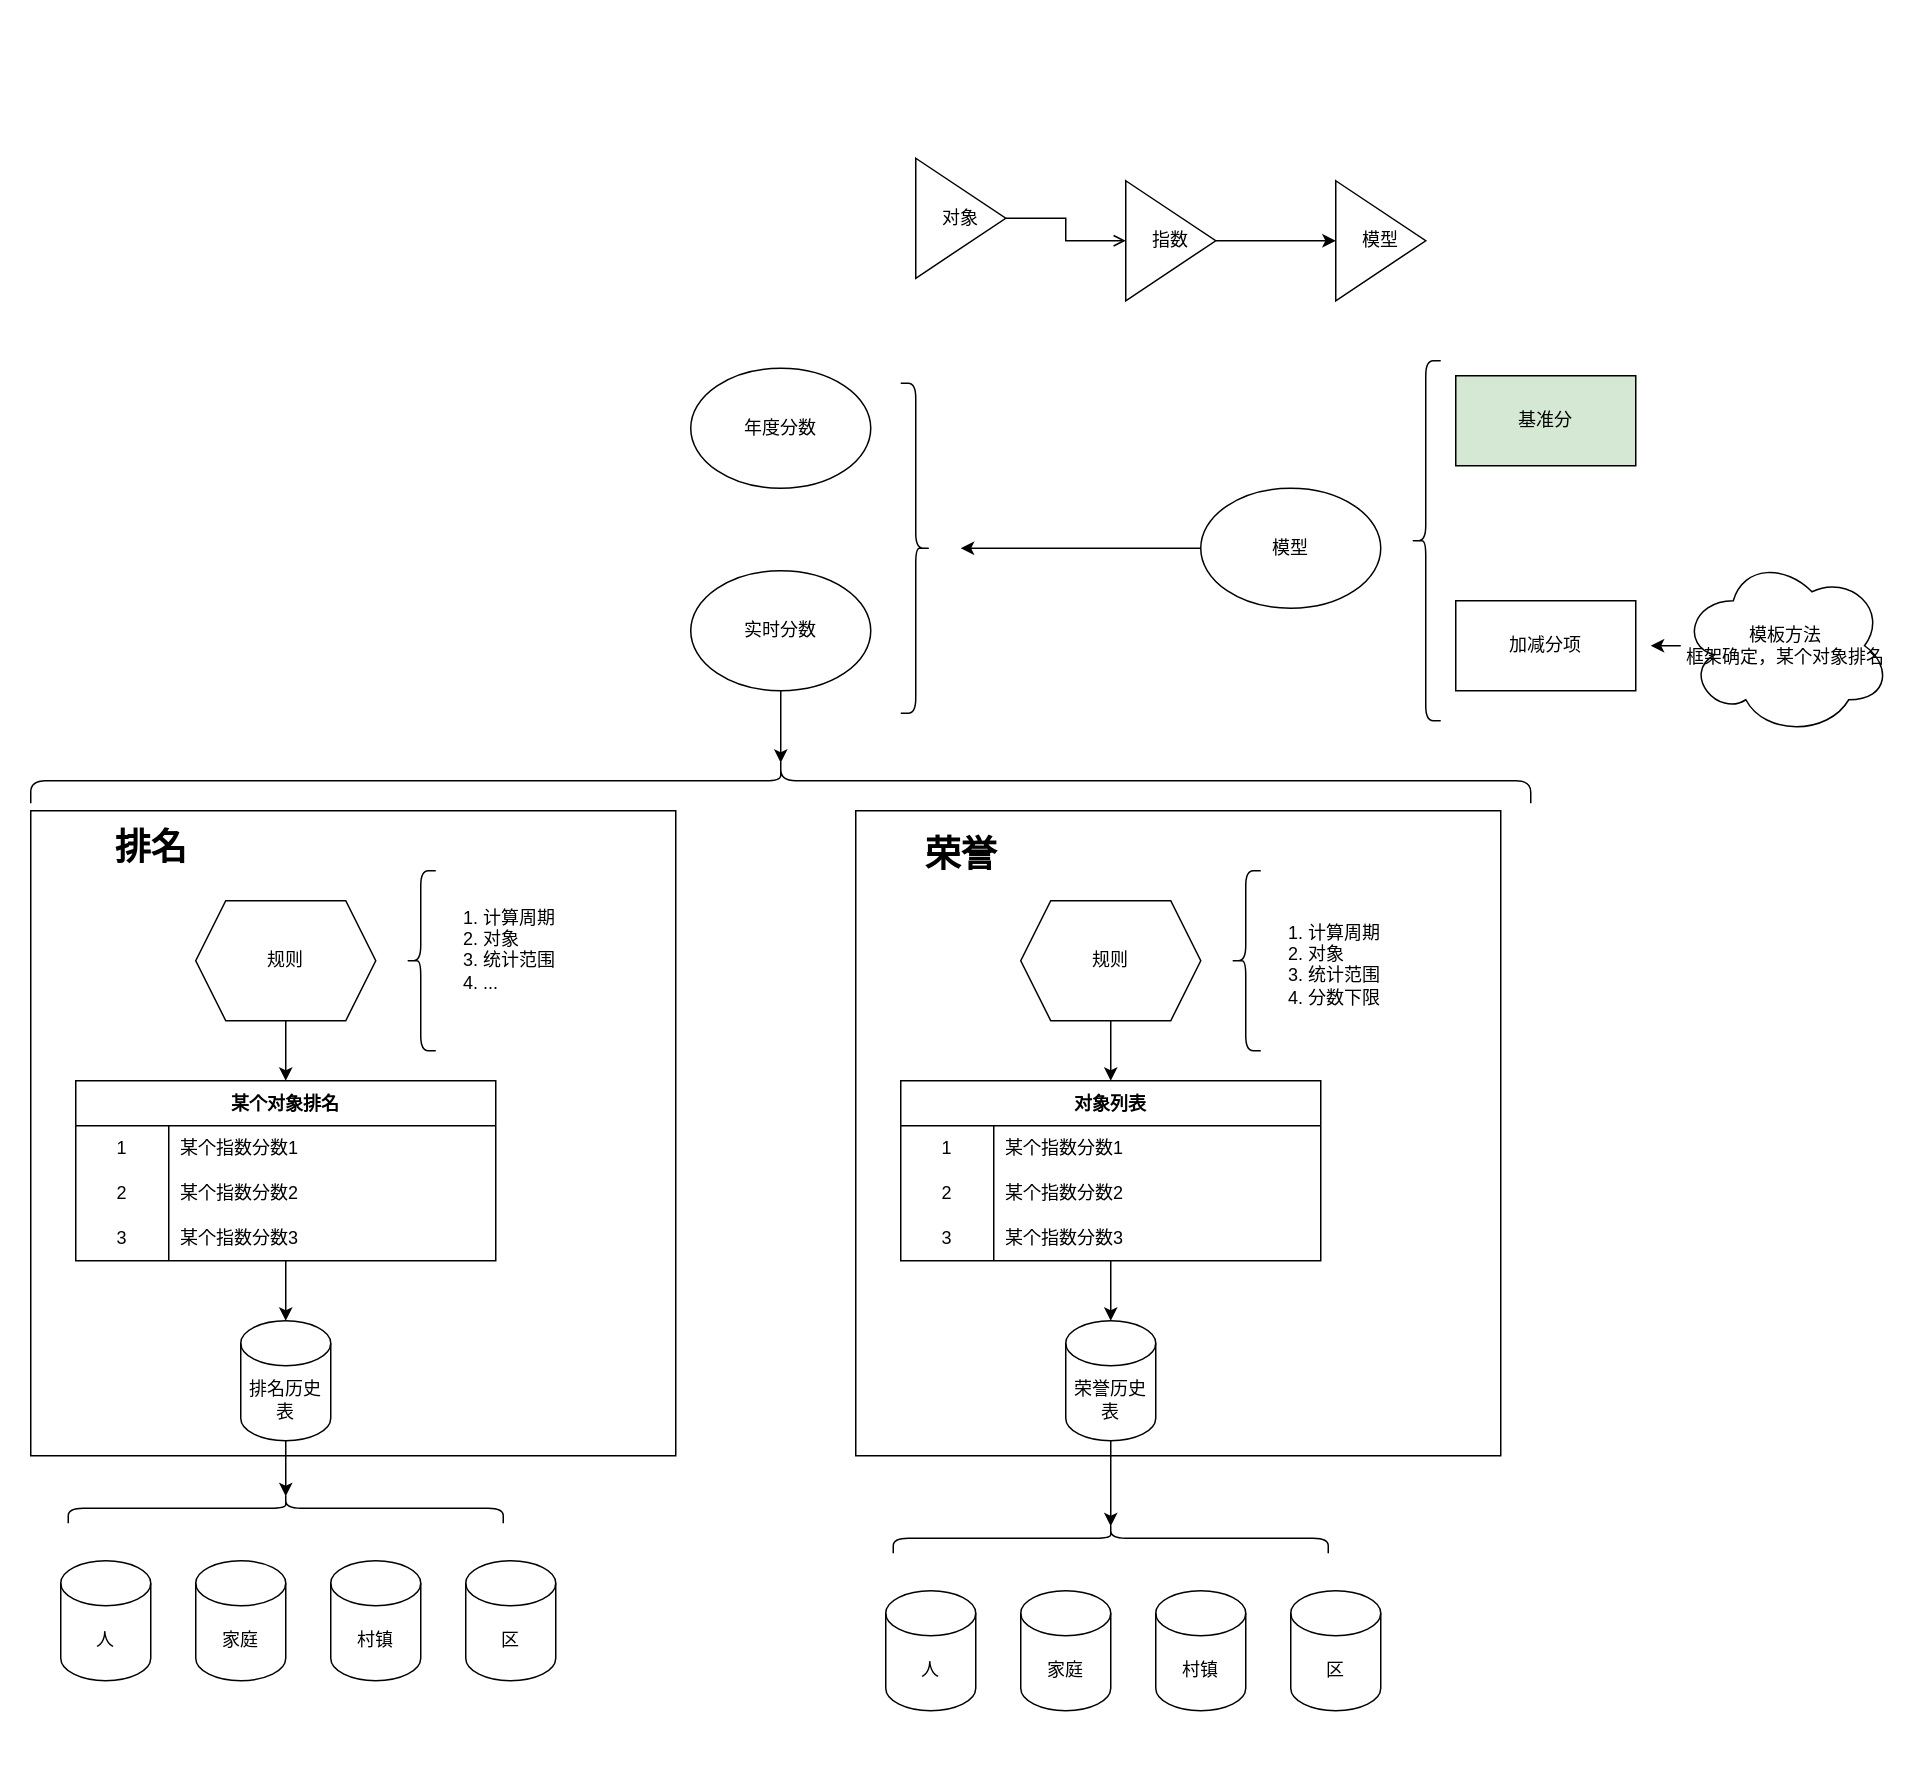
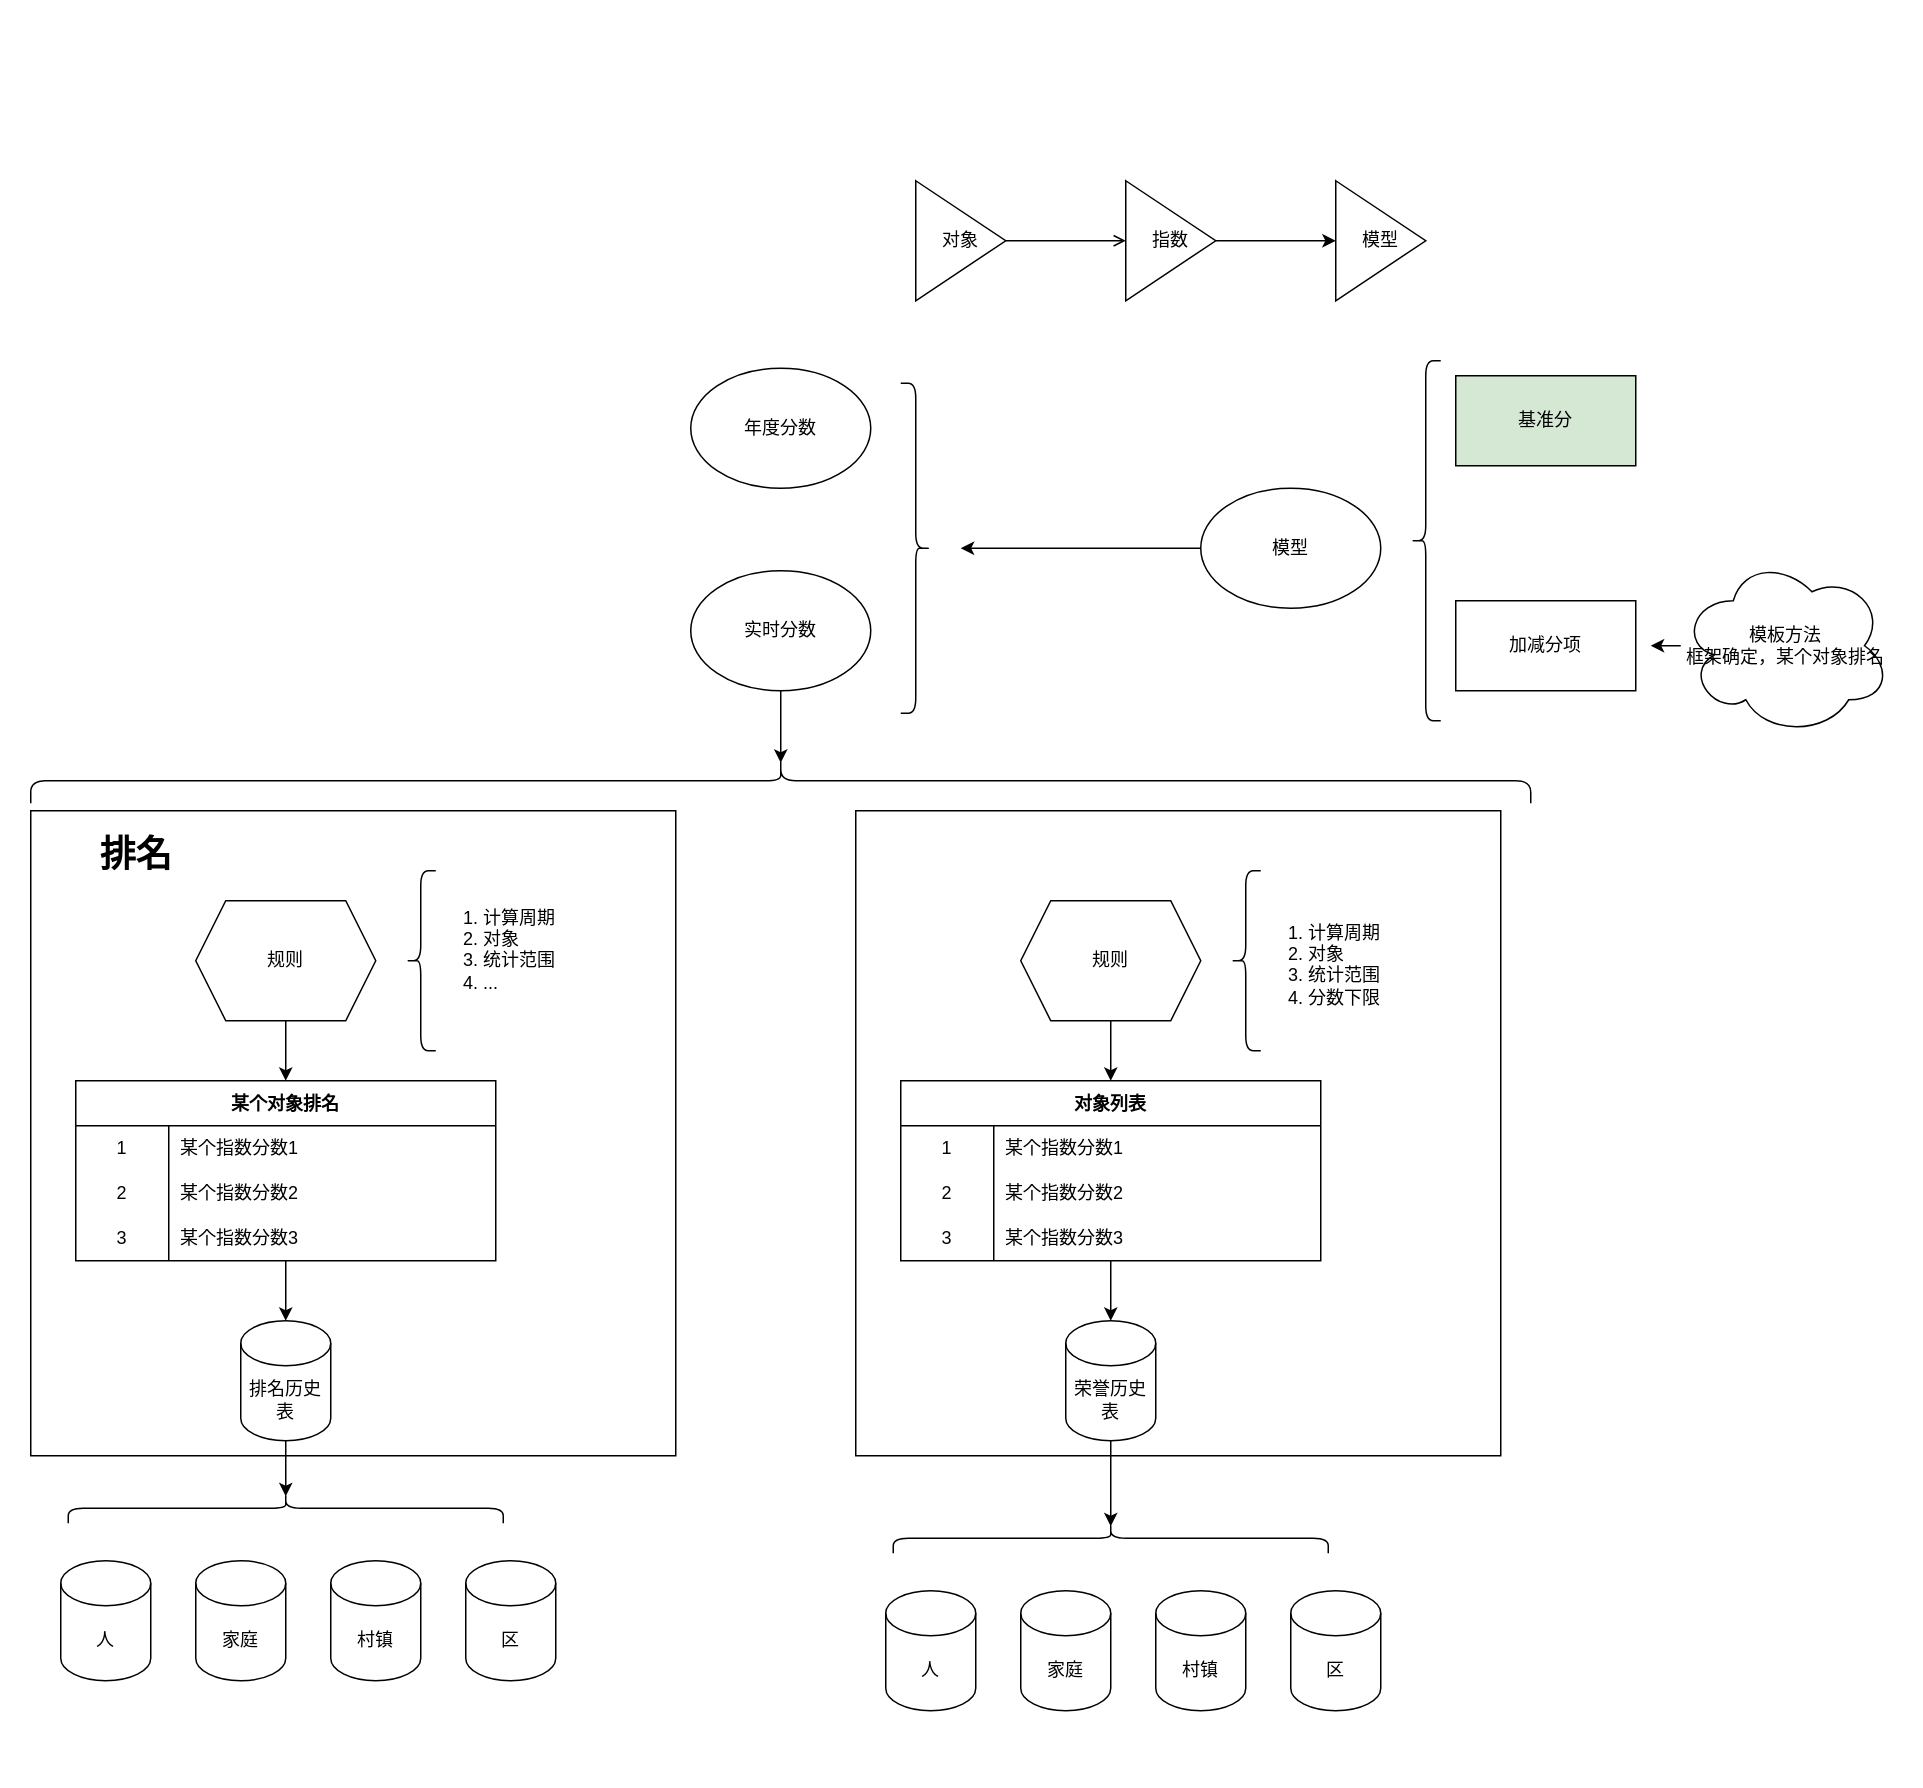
(961, 218) -> (961, 241)
(151, 848) -> (136, 856)
(961, 856) -> none
